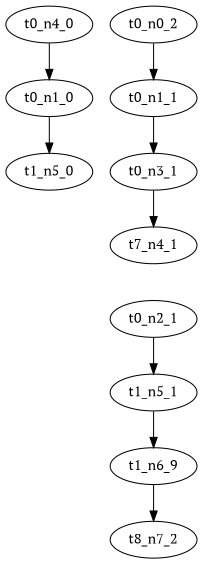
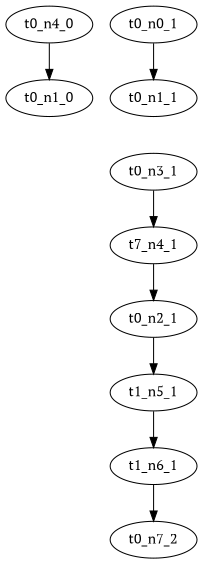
(154, 25) -> (154, 25)
(154, 130) -> none
(49, 172) -> none
none -> (154, 277)
(154, 466) -> (154, 466)
(154, 540) -> (154, 540)
